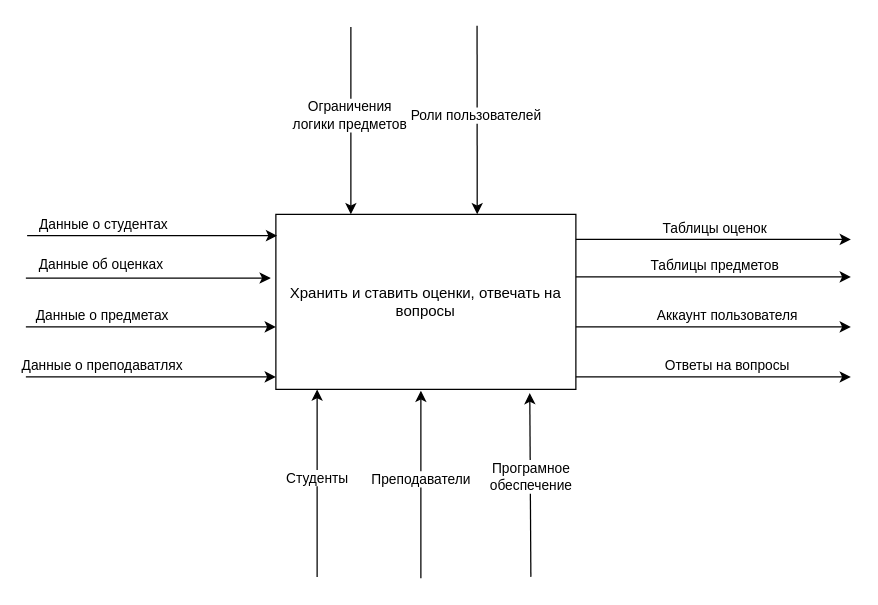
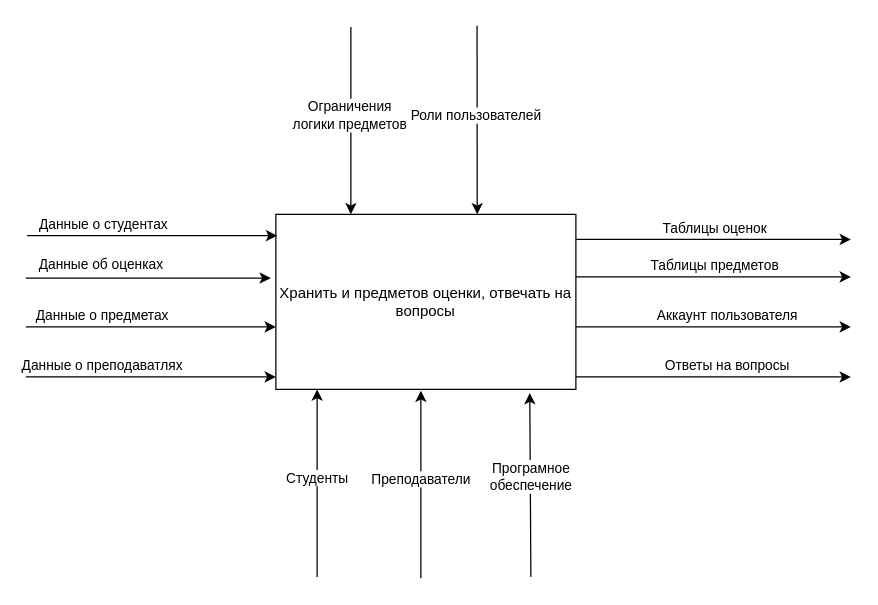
(426, 302) -> (426, 302)
